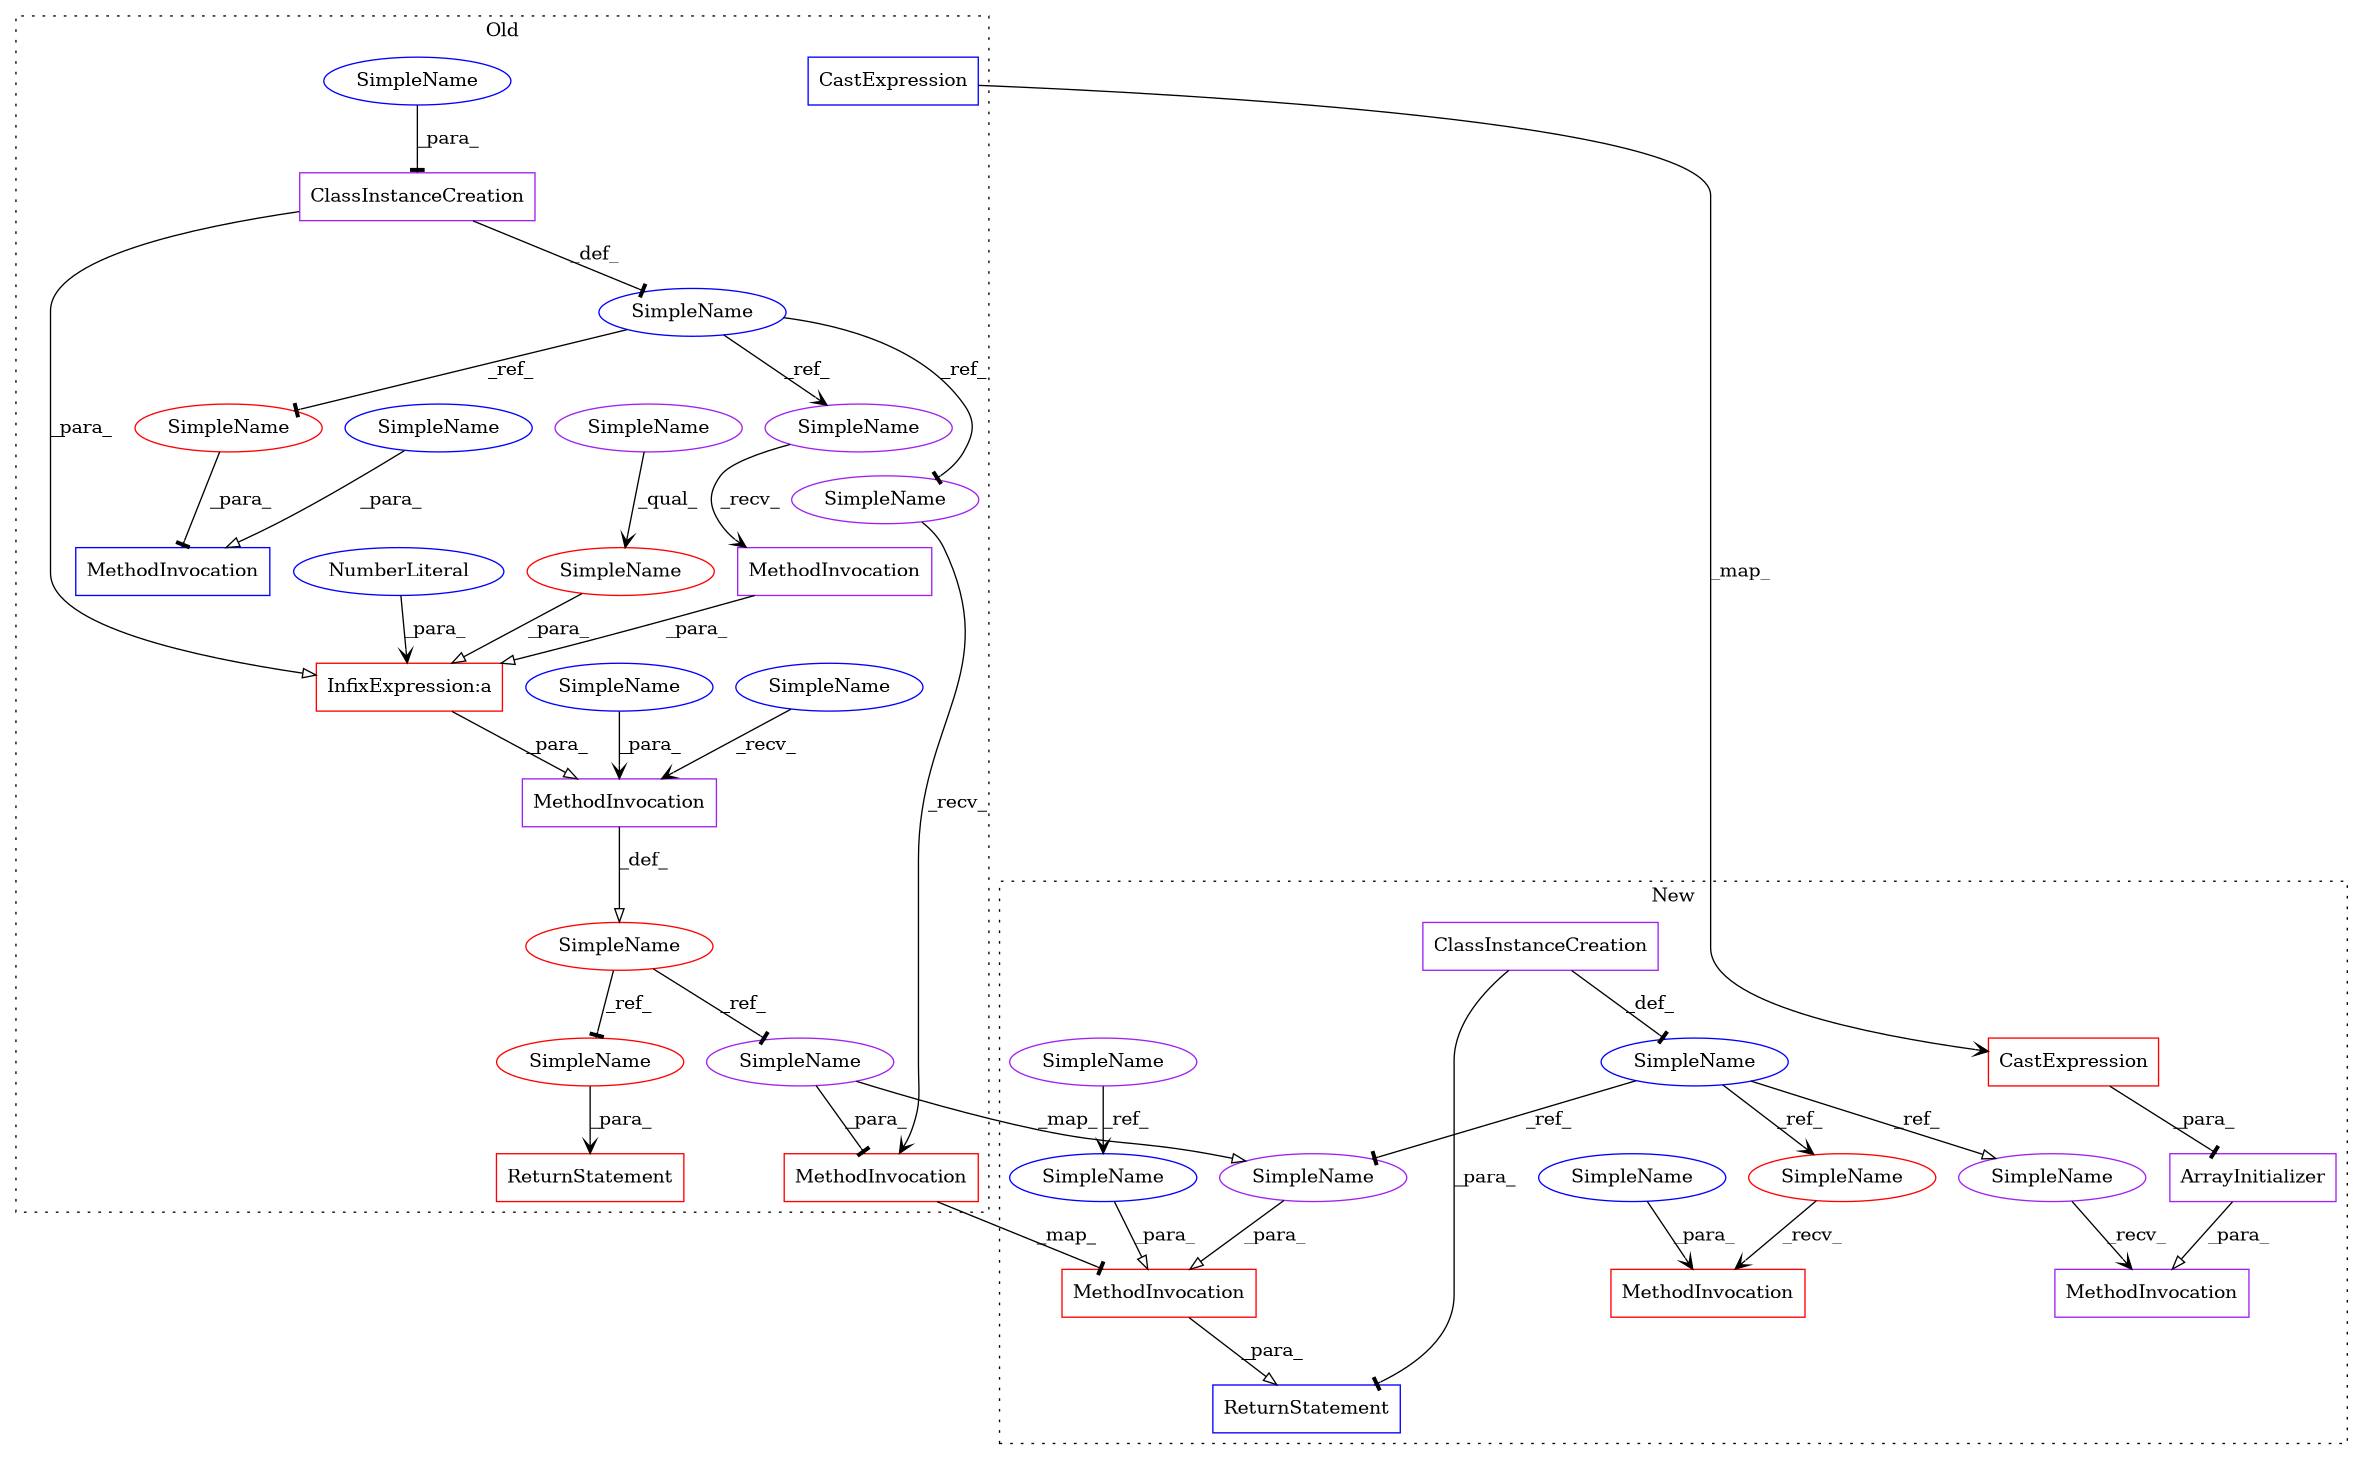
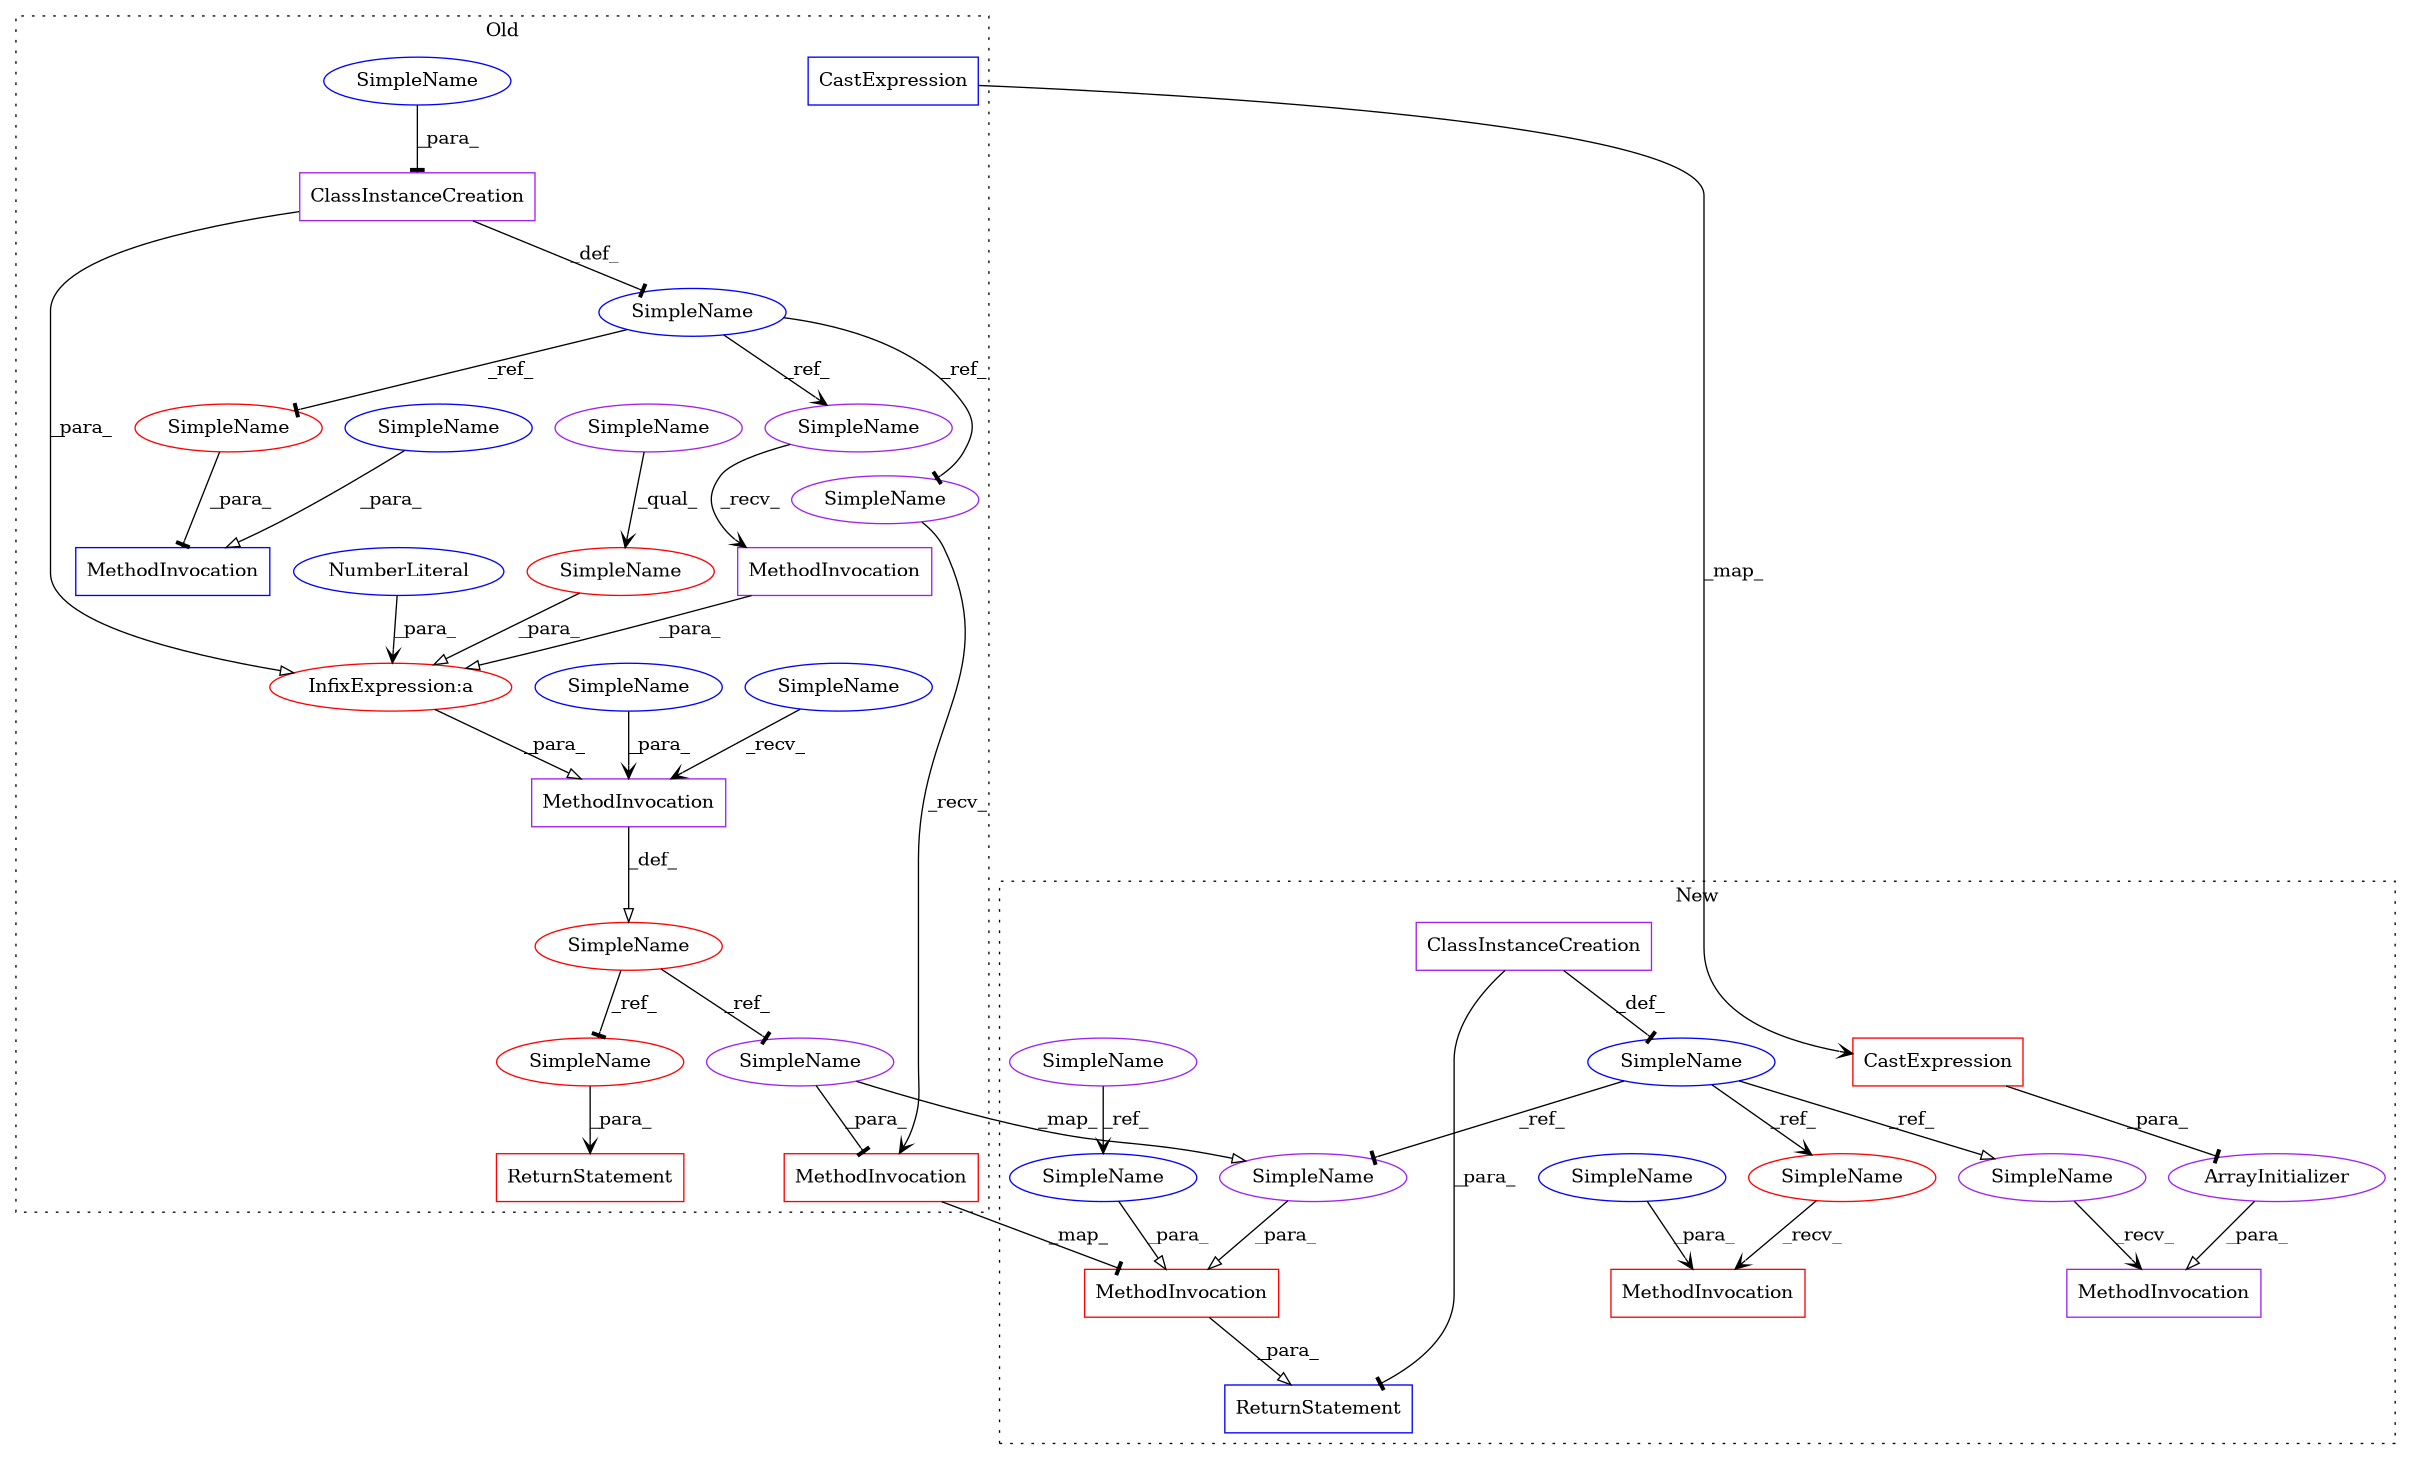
(409, 687) -> (391, 687)
(2253, 1178) -> (2277, 1178)
